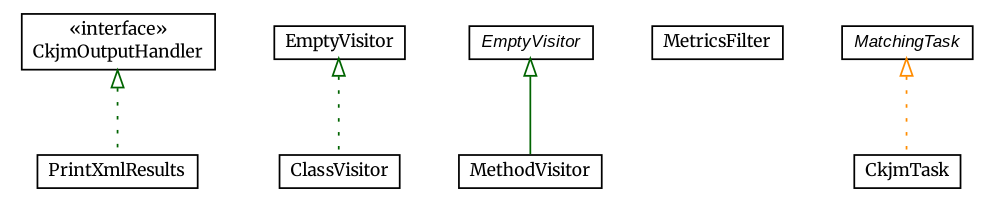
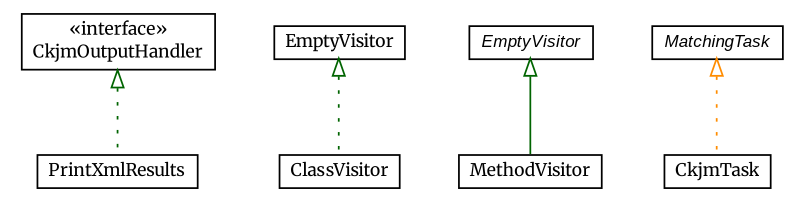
(717, 42) -> none
